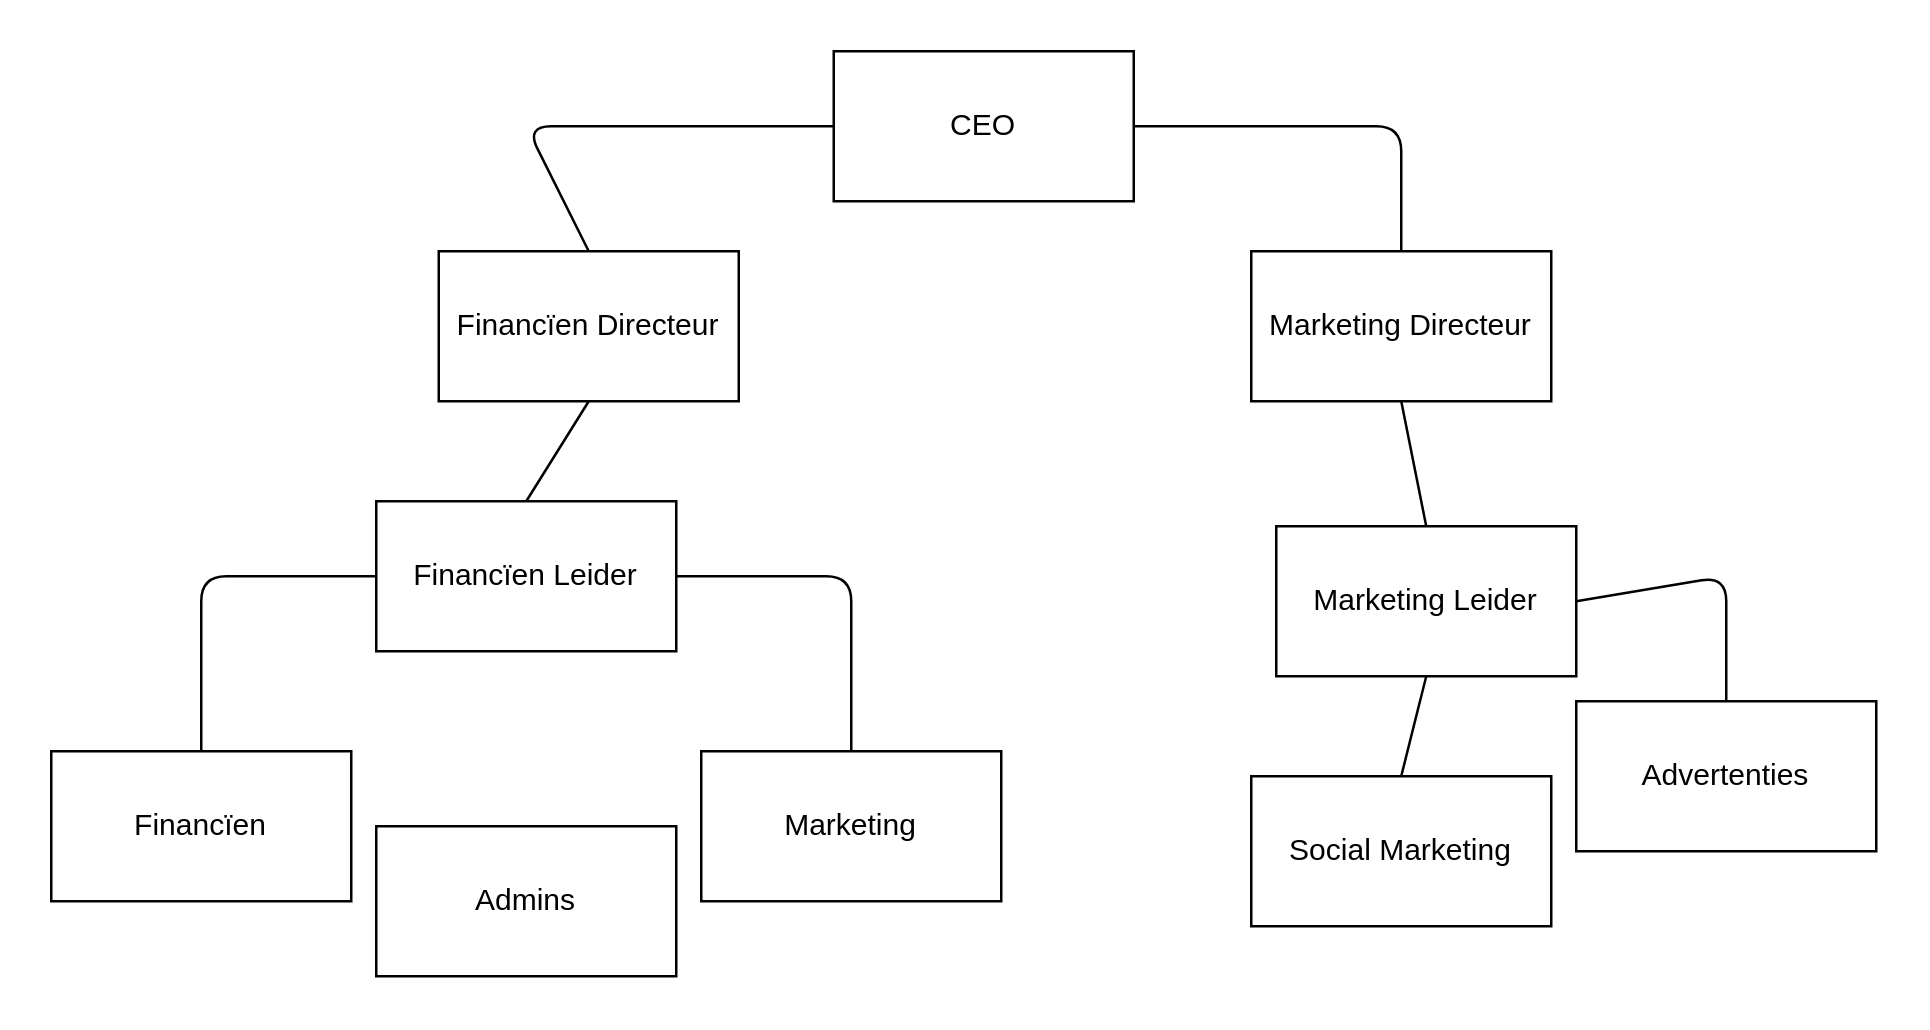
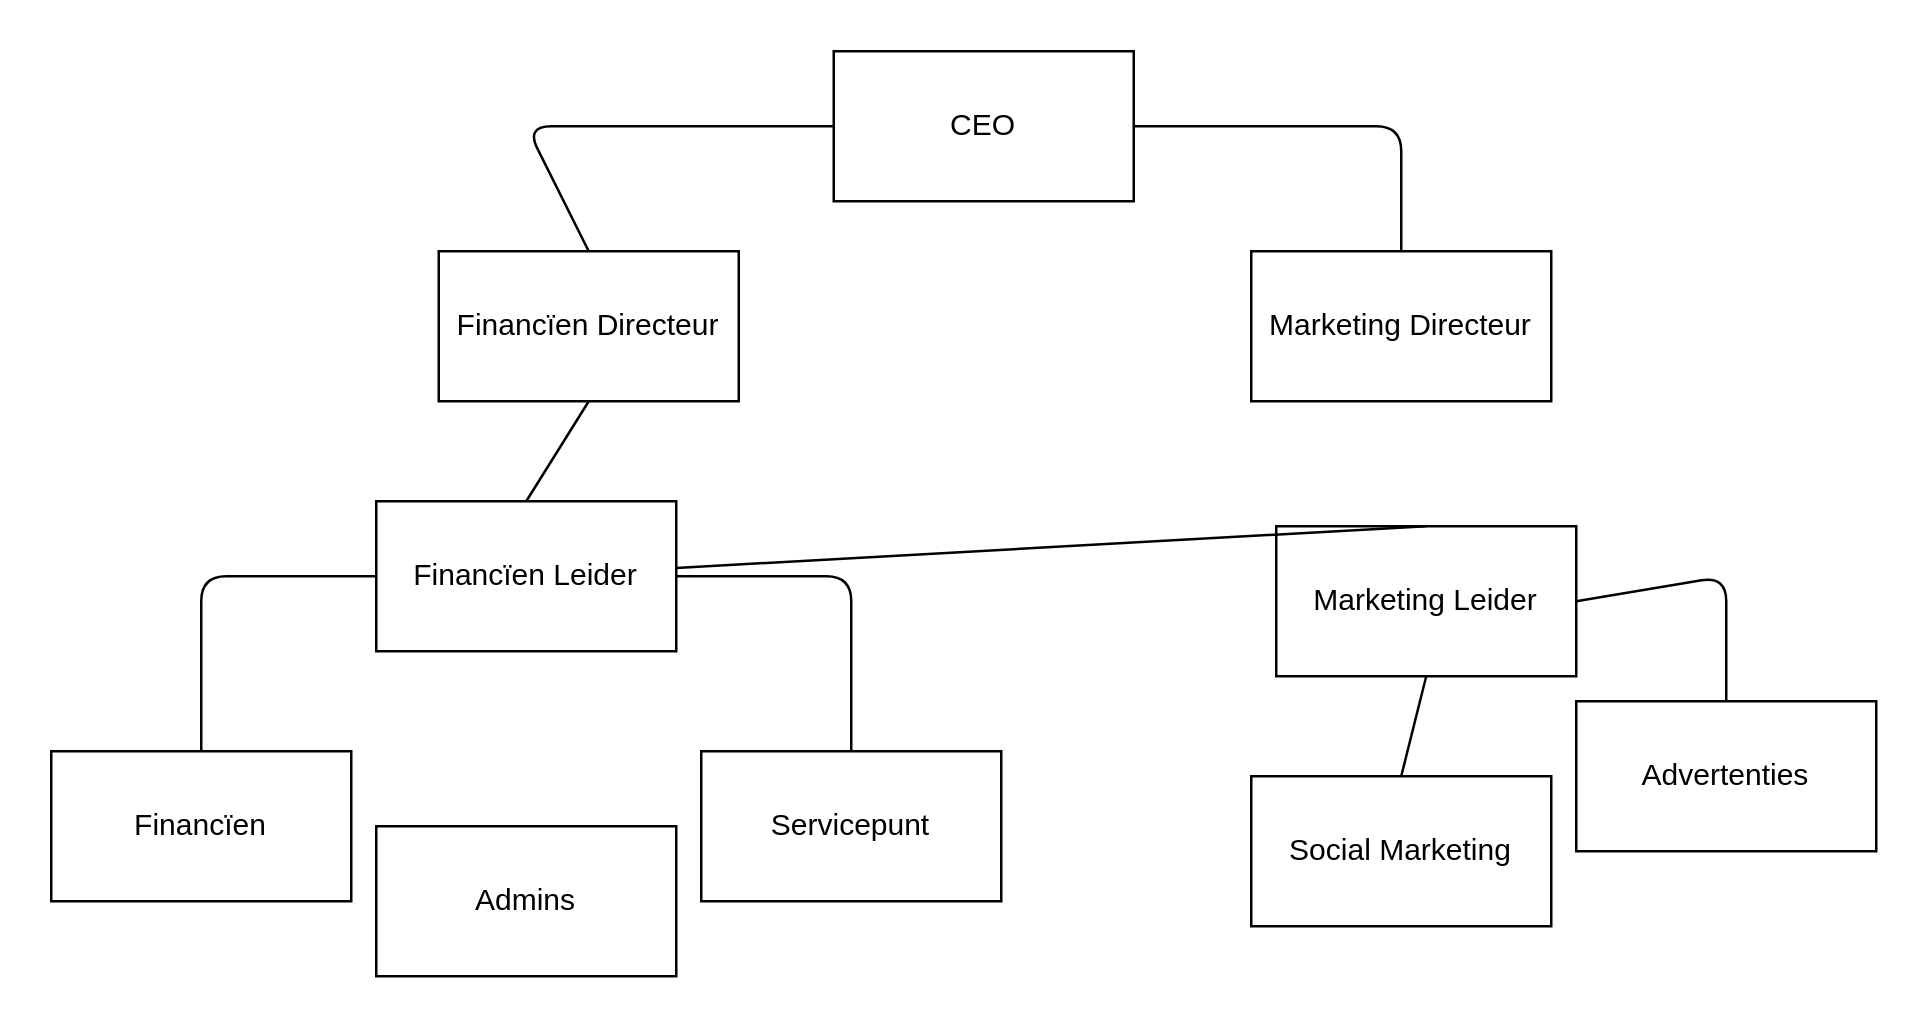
(1414, 464) -> (1043, 548)
(851, 826) -> (851, 826)
